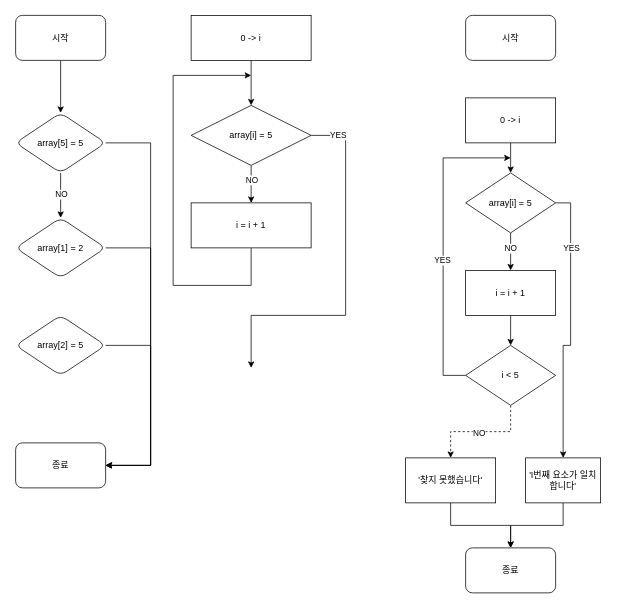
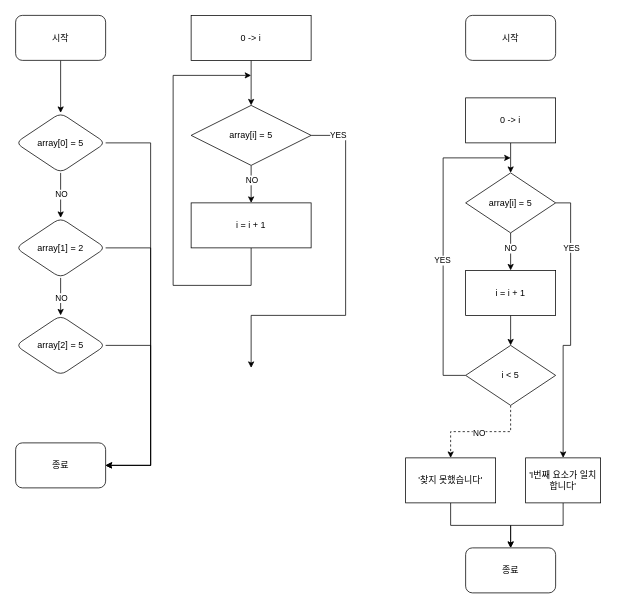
(60, 143) -> (60, 143)
none -> (60, 294)
